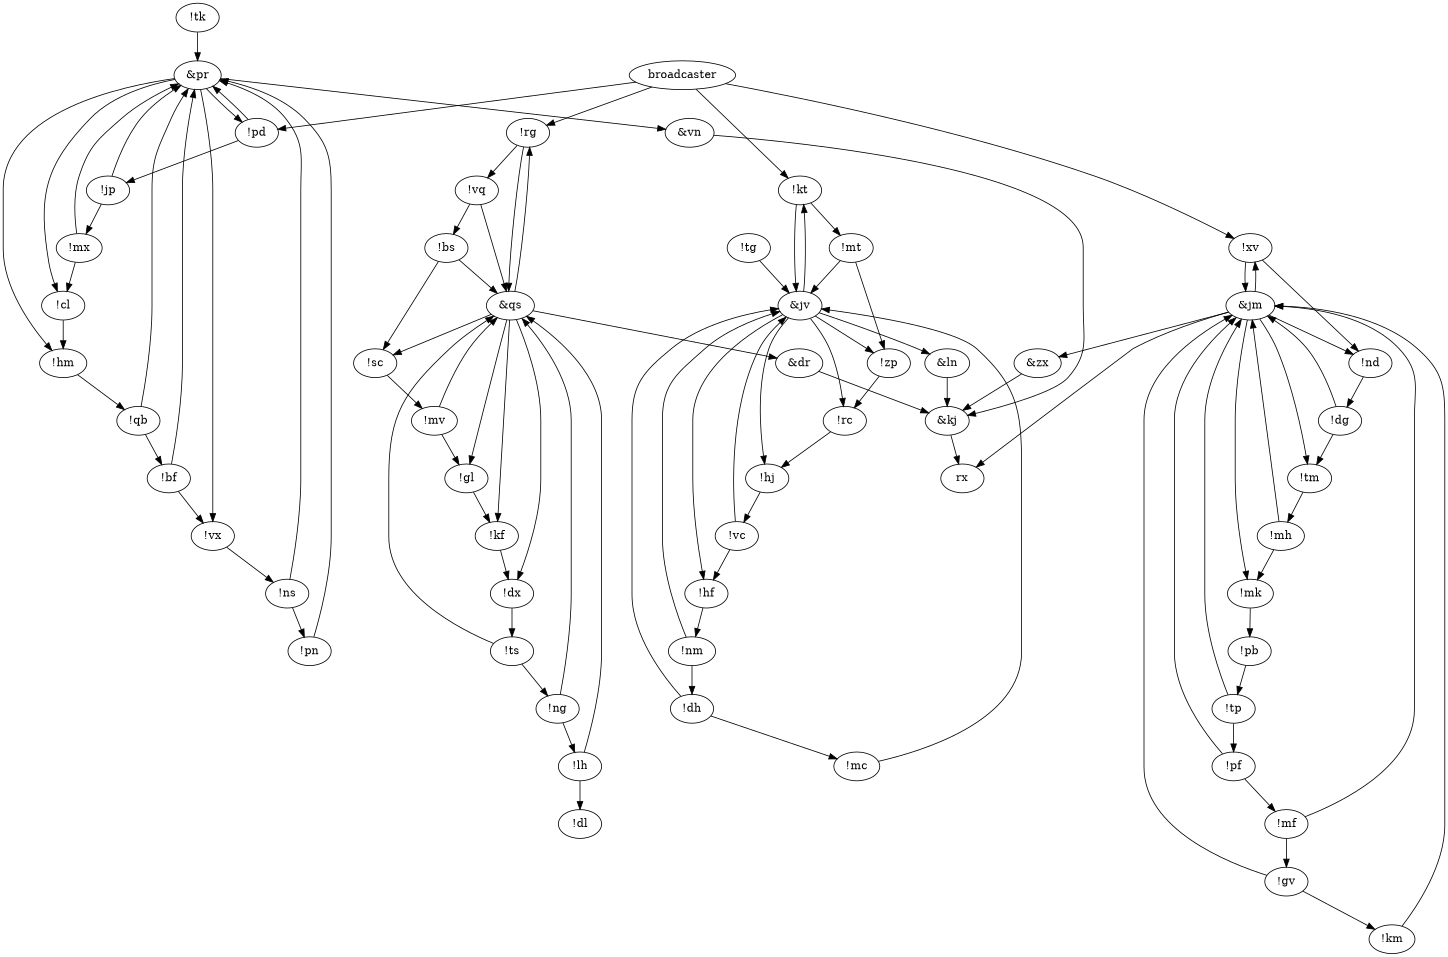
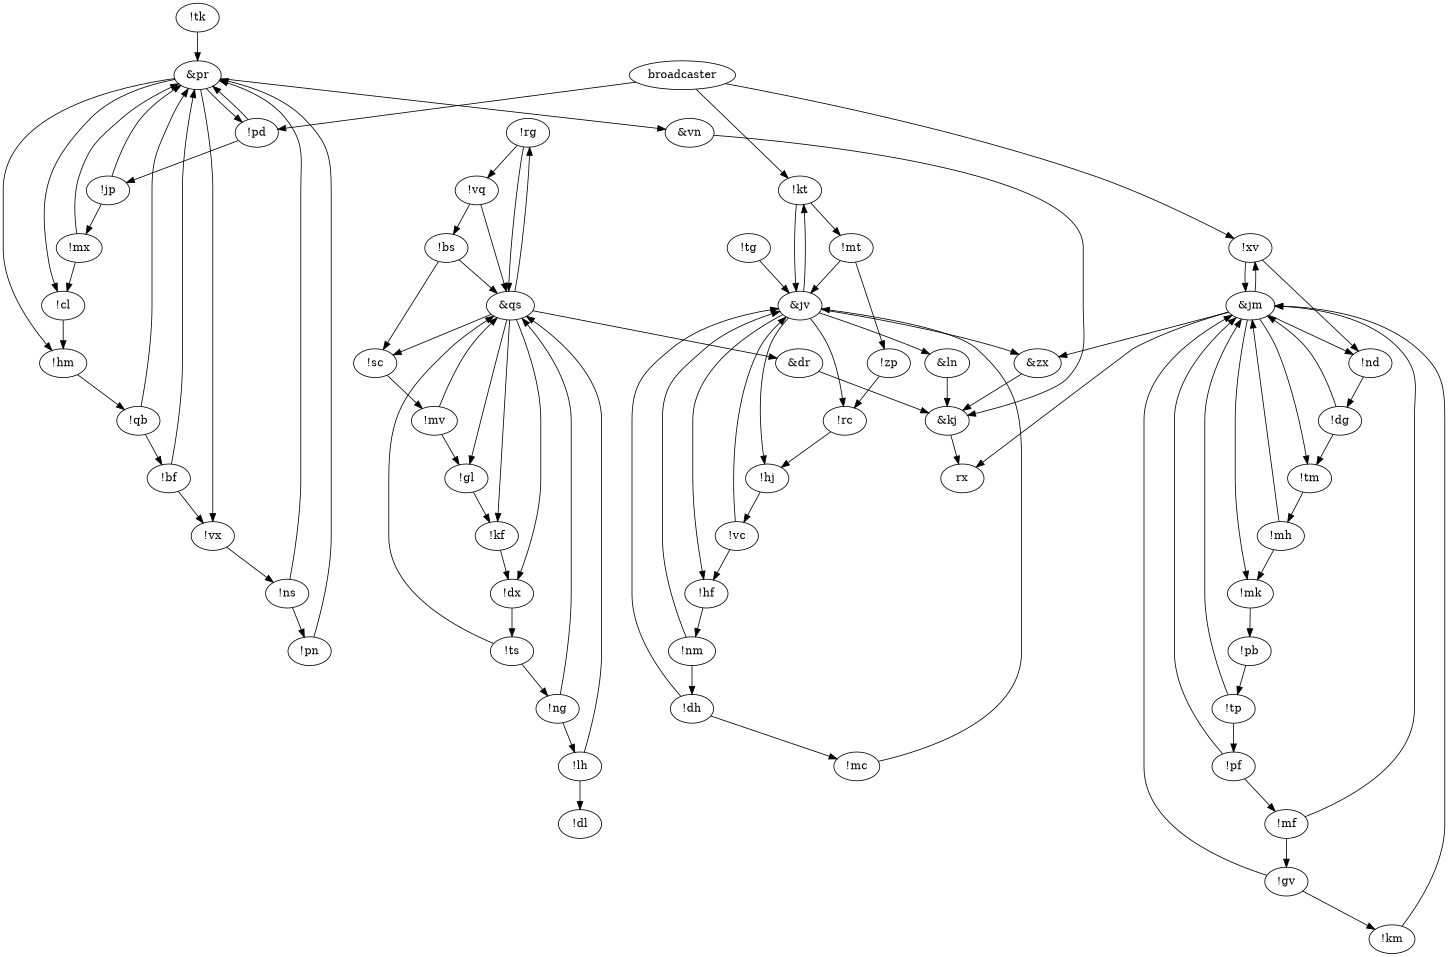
(603, 105) -> none
(841, 332) -> (917, 327)
